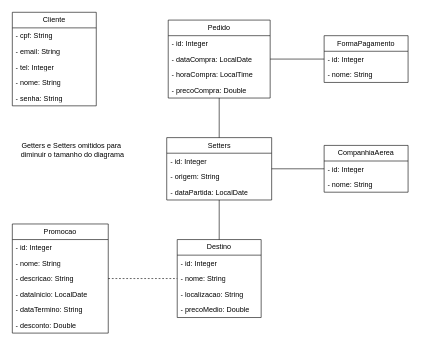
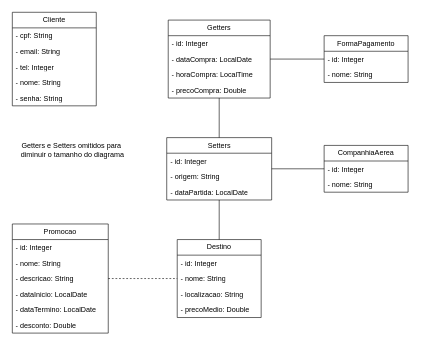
(219, 28) -> (219, 28)
(54, 311) -> (60, 311)
